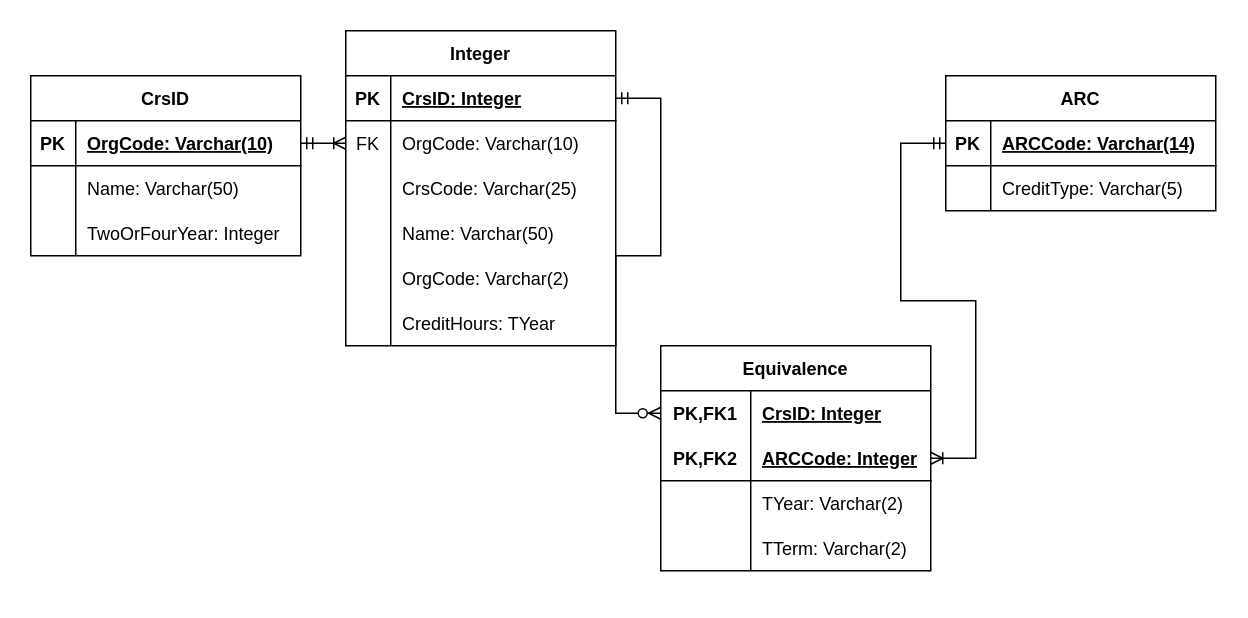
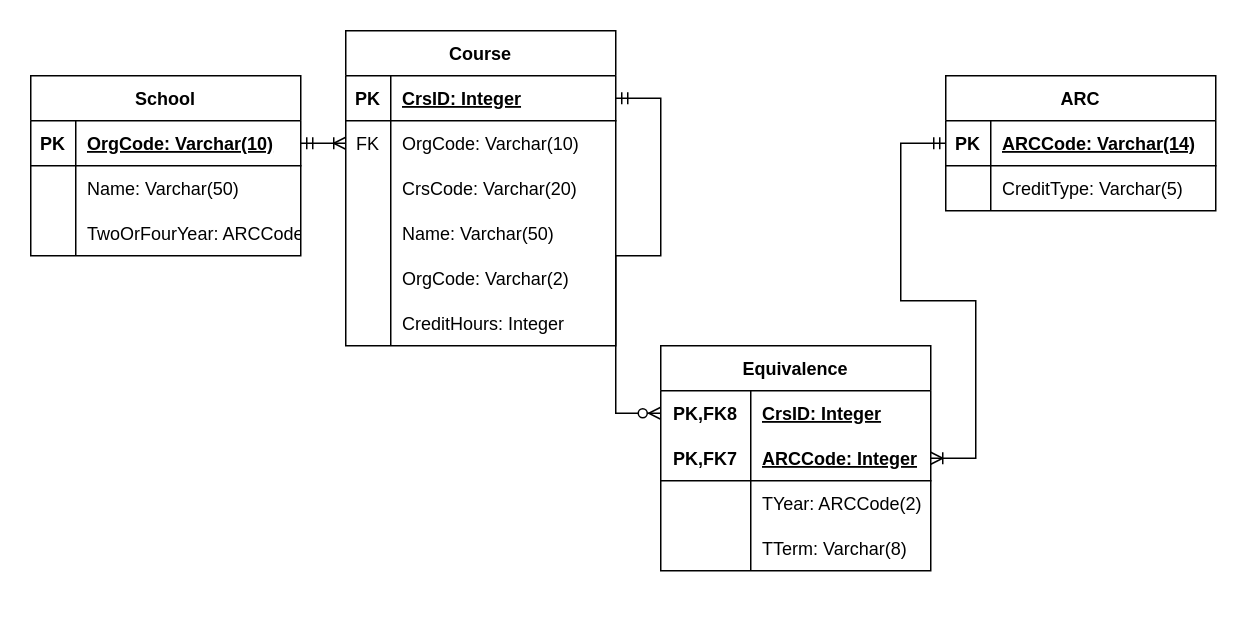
(480, 54) -> (480, 54)
(165, 99) -> (165, 99)
(498, 189) -> (498, 189)
(193, 234) -> (193, 234)
(486, 324) -> (496, 324)
(705, 414) -> (705, 414)
(705, 459) -> (705, 459)
(843, 504) -> (843, 504)
(843, 549) -> (843, 549)
